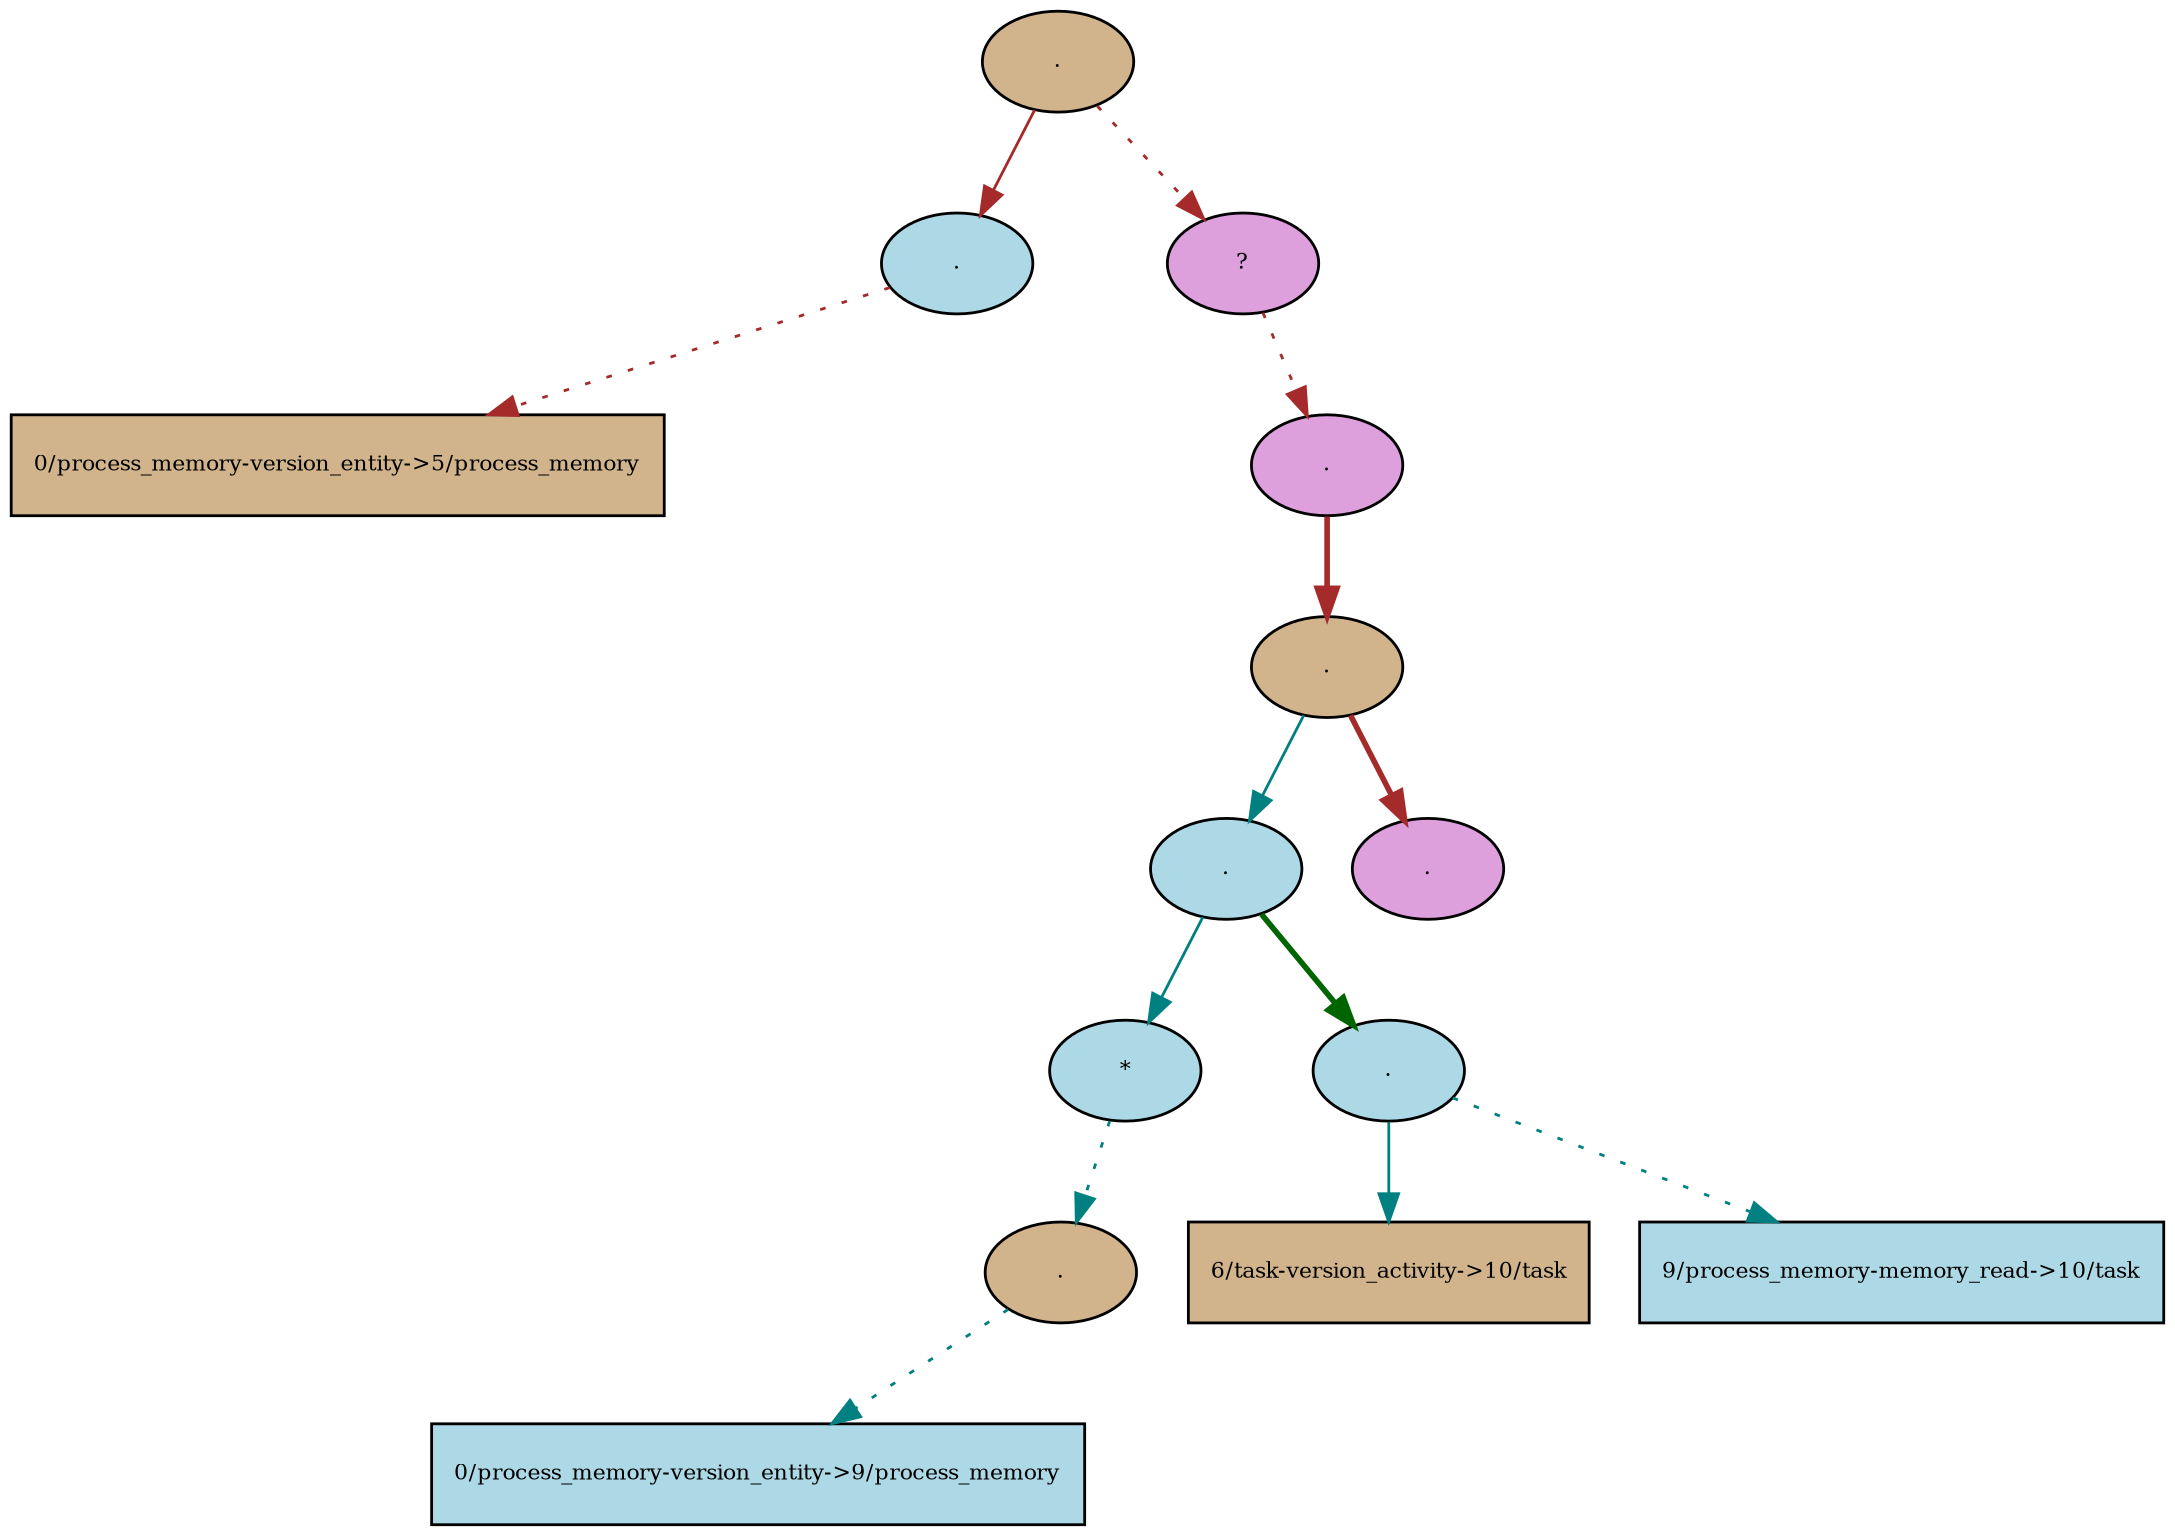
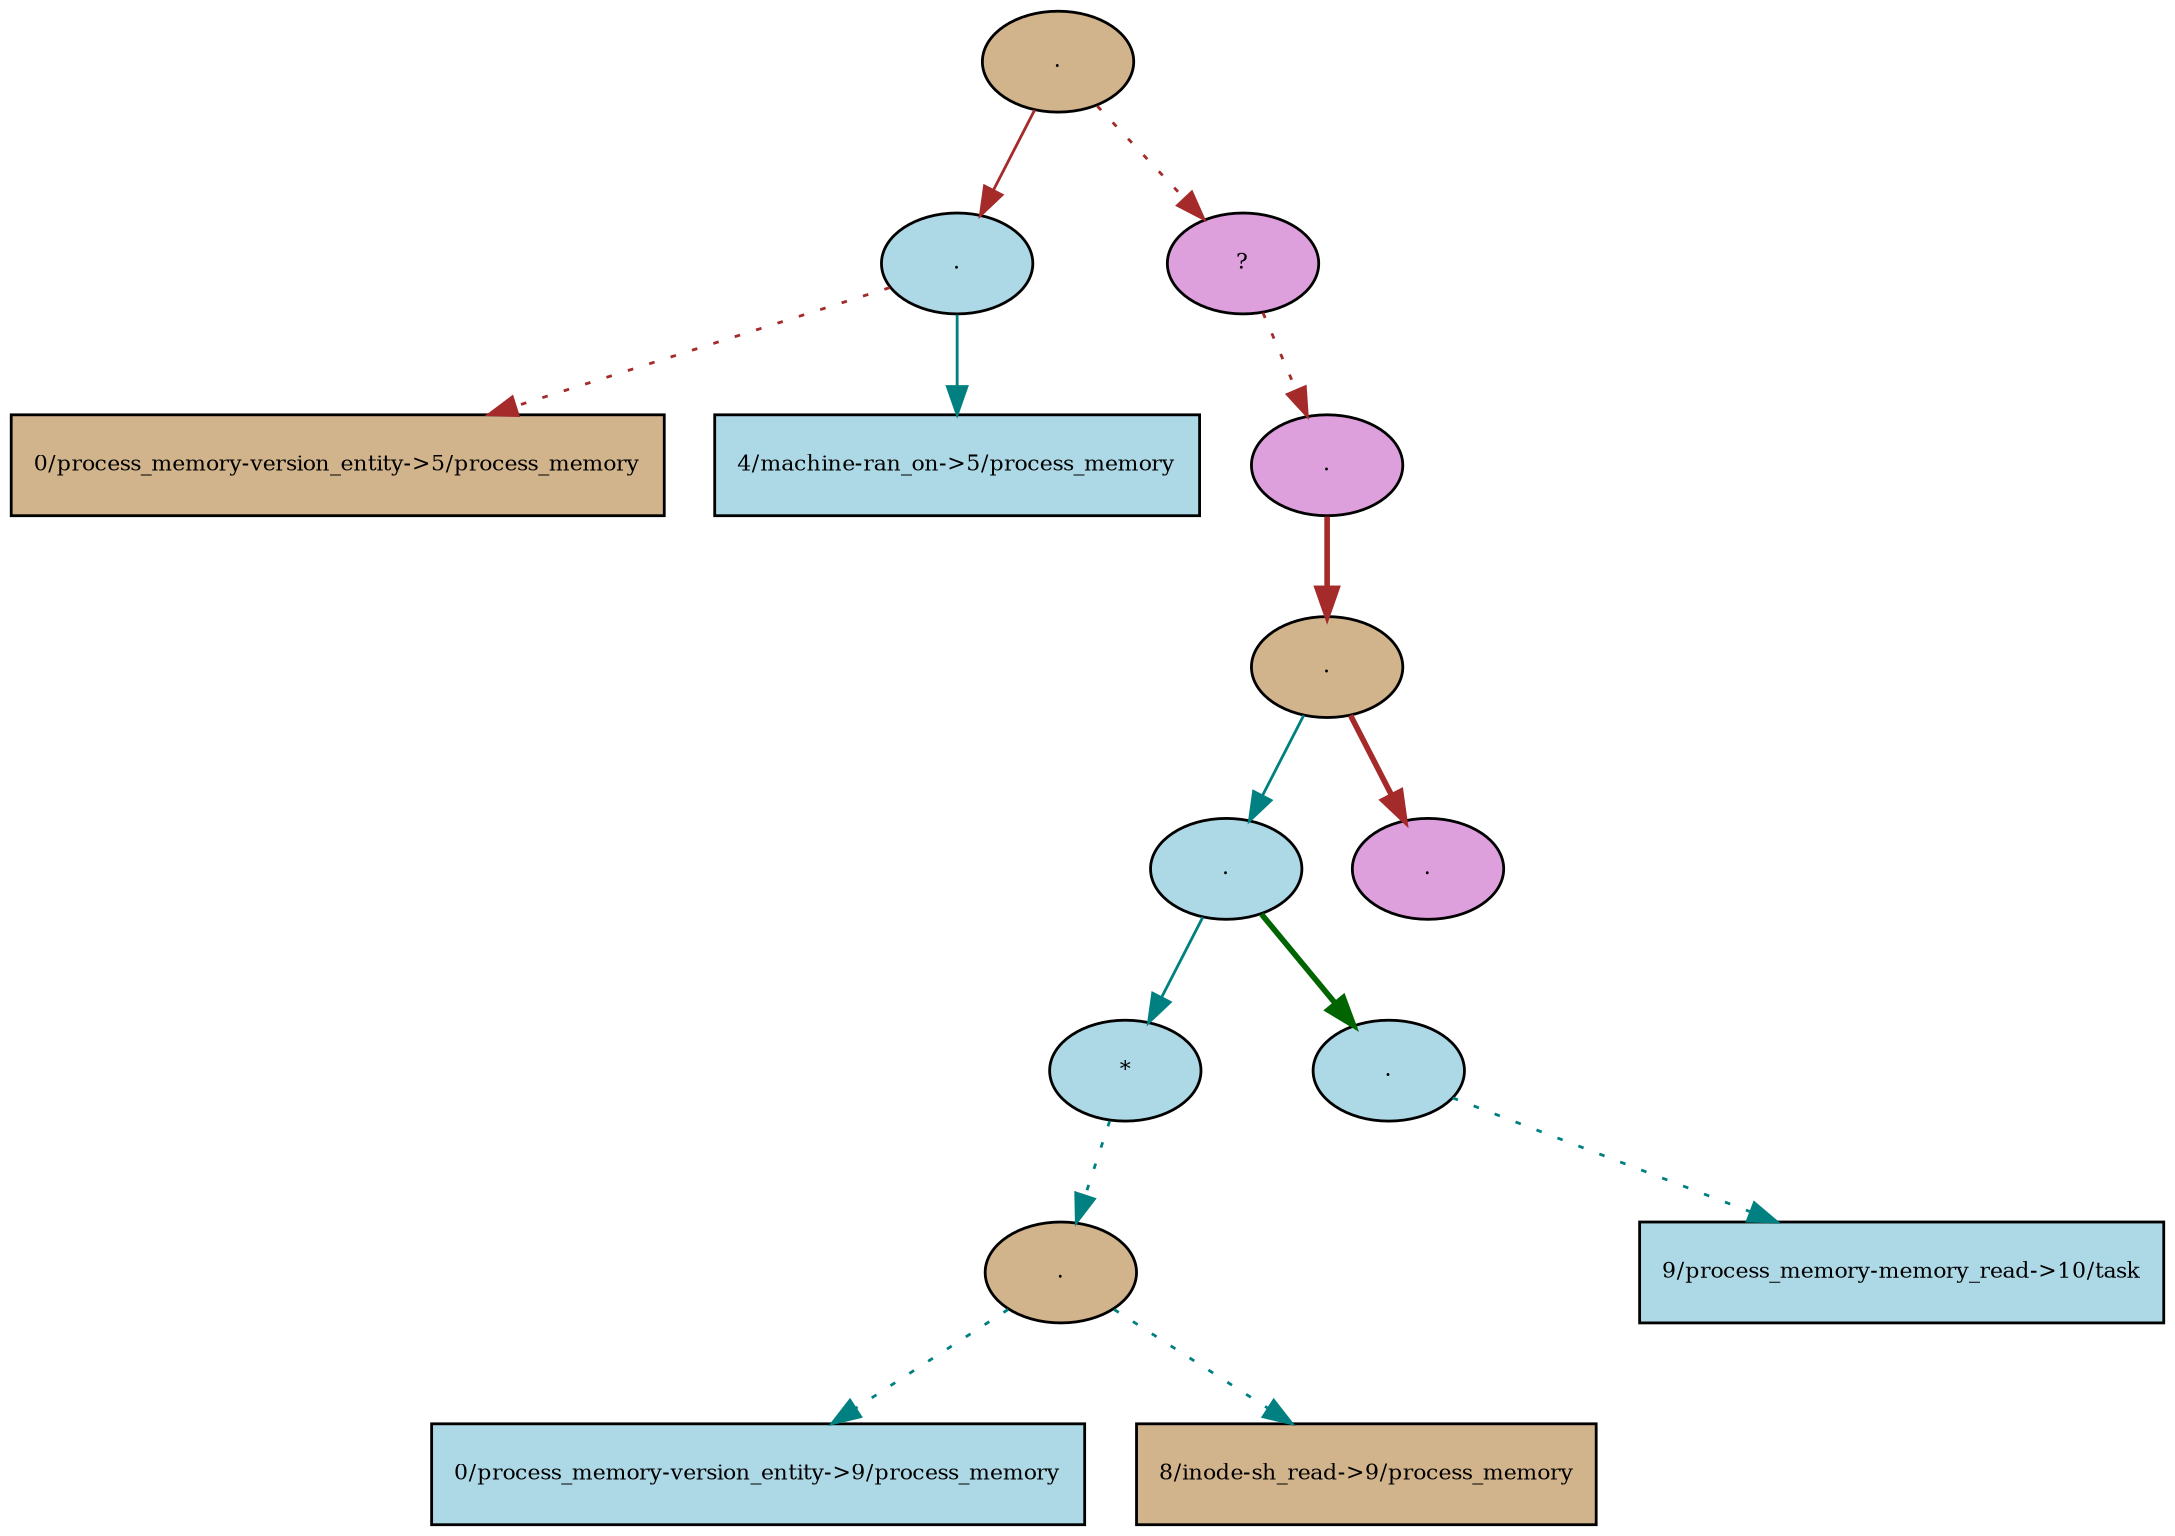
none -> (957, 465)
(1389, 1272) -> none
none -> (1366, 1474)
